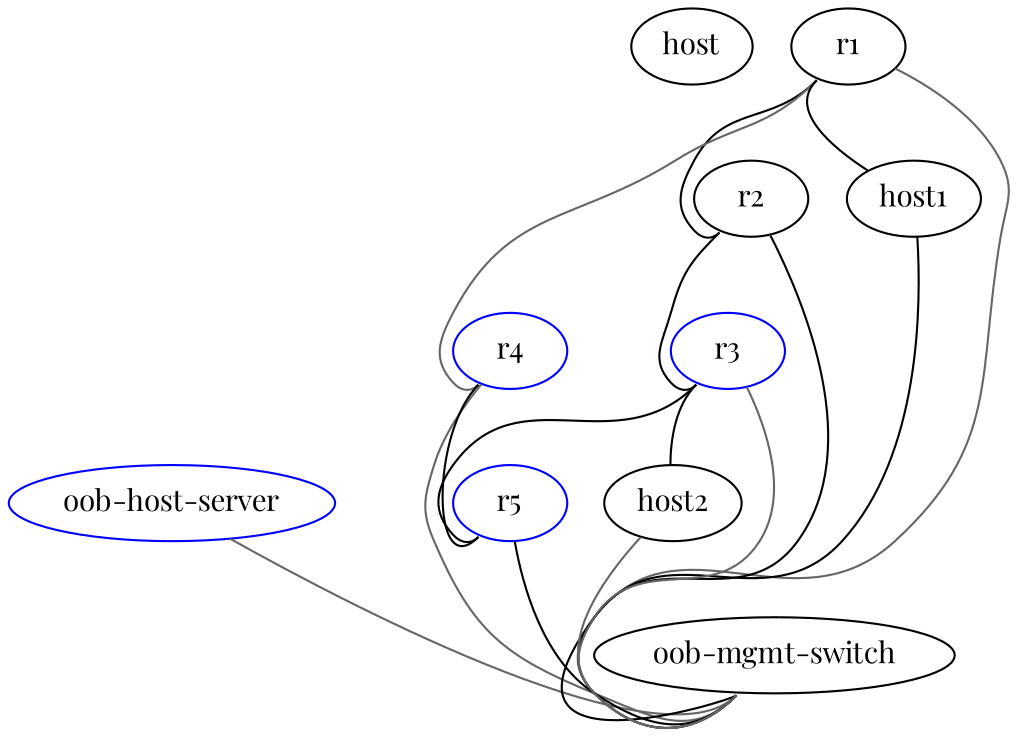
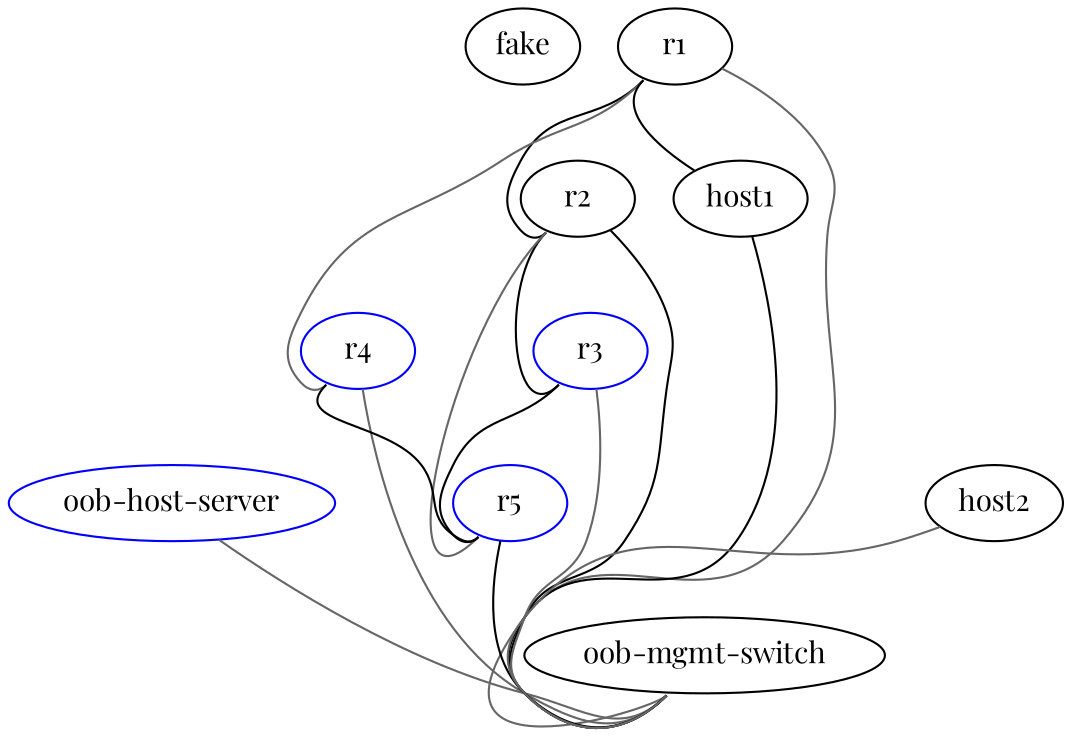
(692, 47) -> (523, 47)
none -> (454, 405)
(676, 422) -> none
